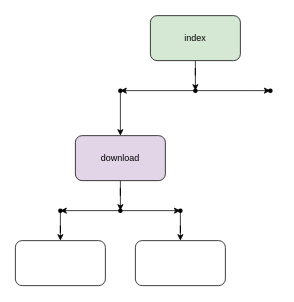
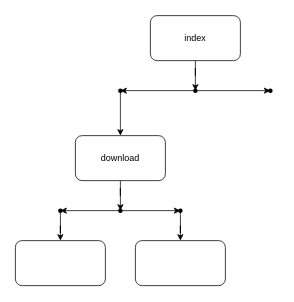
(195, 38) -> (195, 38)
(120, 158) -> (120, 158)
